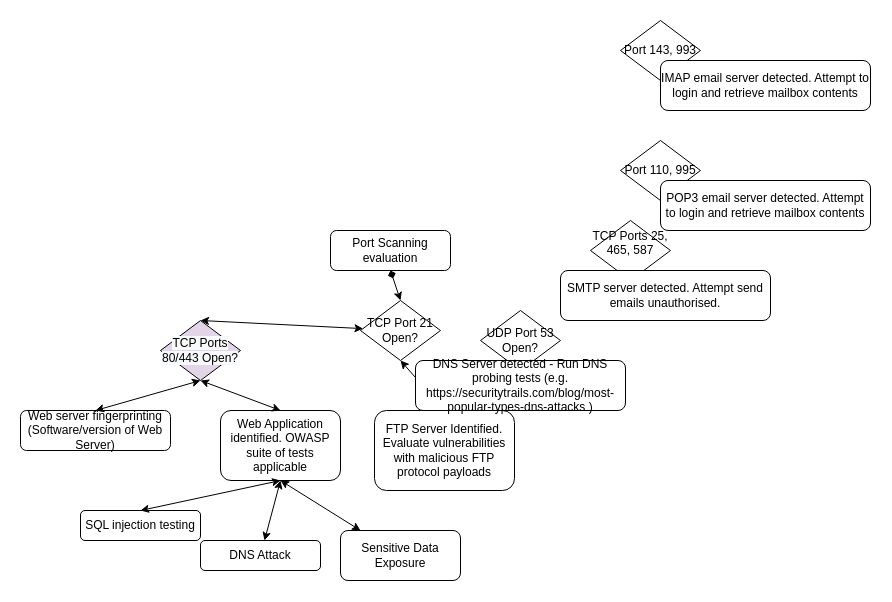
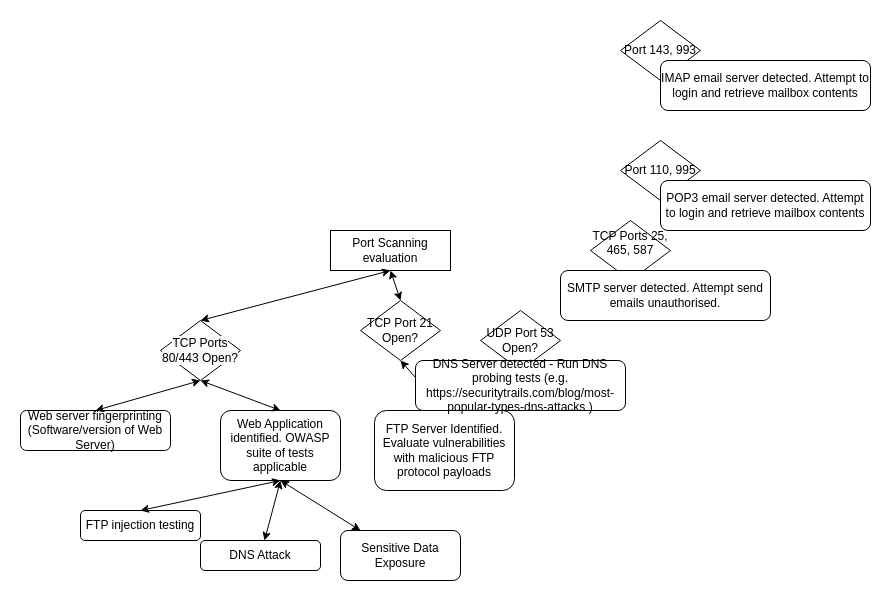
(391, 251) -> (391, 251)
(393, 278) -> (393, 278)
(281, 325) -> (295, 296)
(201, 351) -> (201, 351)
(141, 526) -> (141, 526)
